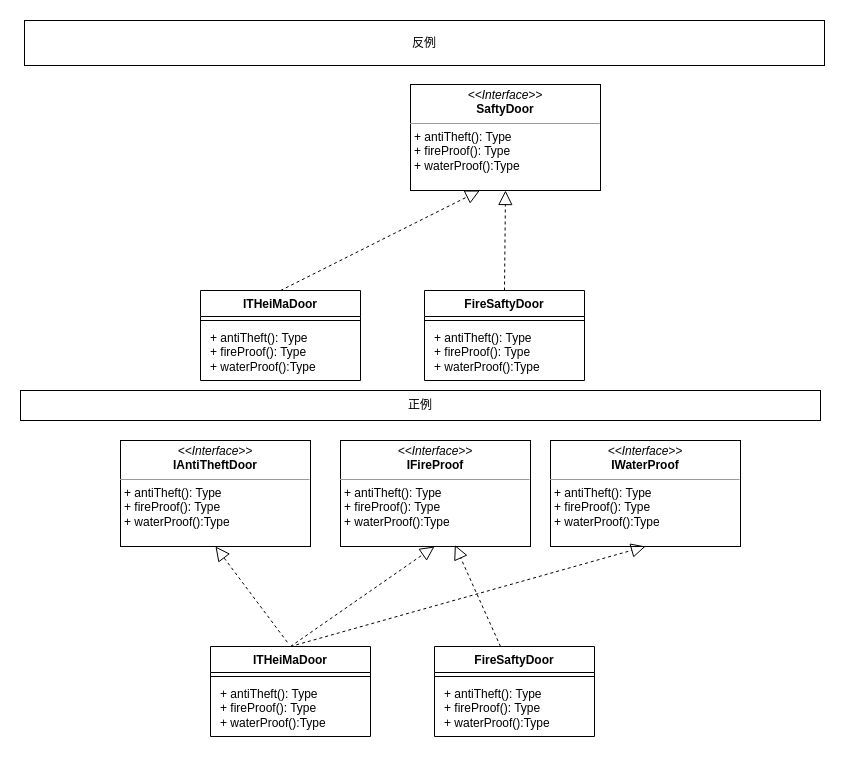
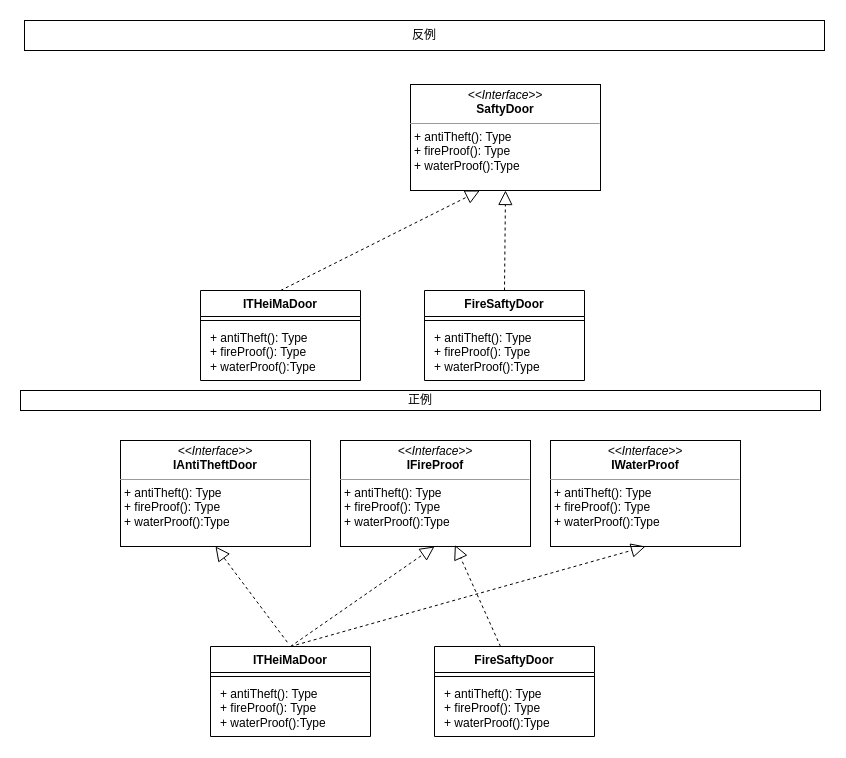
(425, 43) -> (425, 36)
(421, 406) -> (421, 401)
